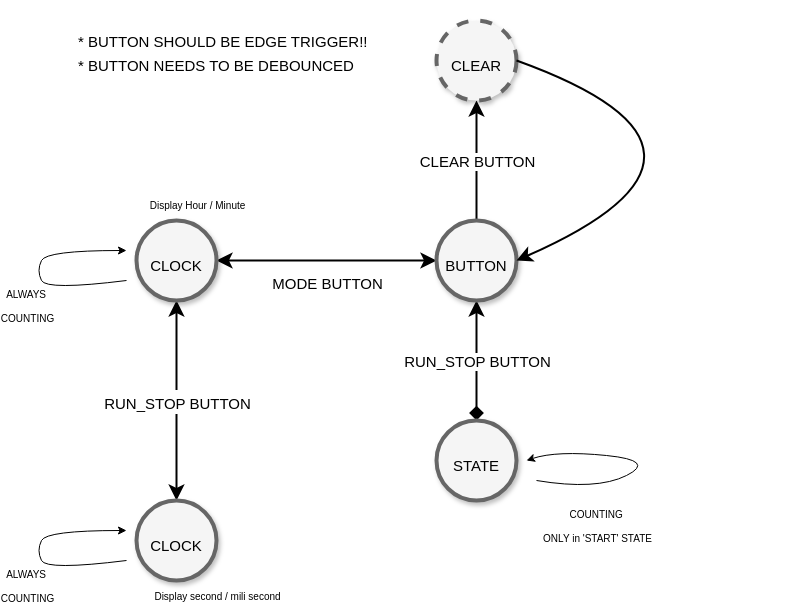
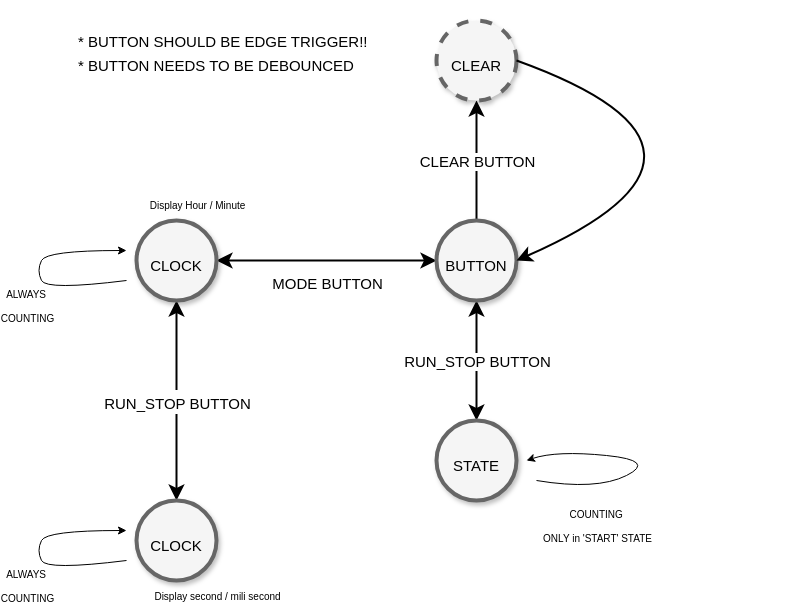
(477, 406) -> (477, 407)
